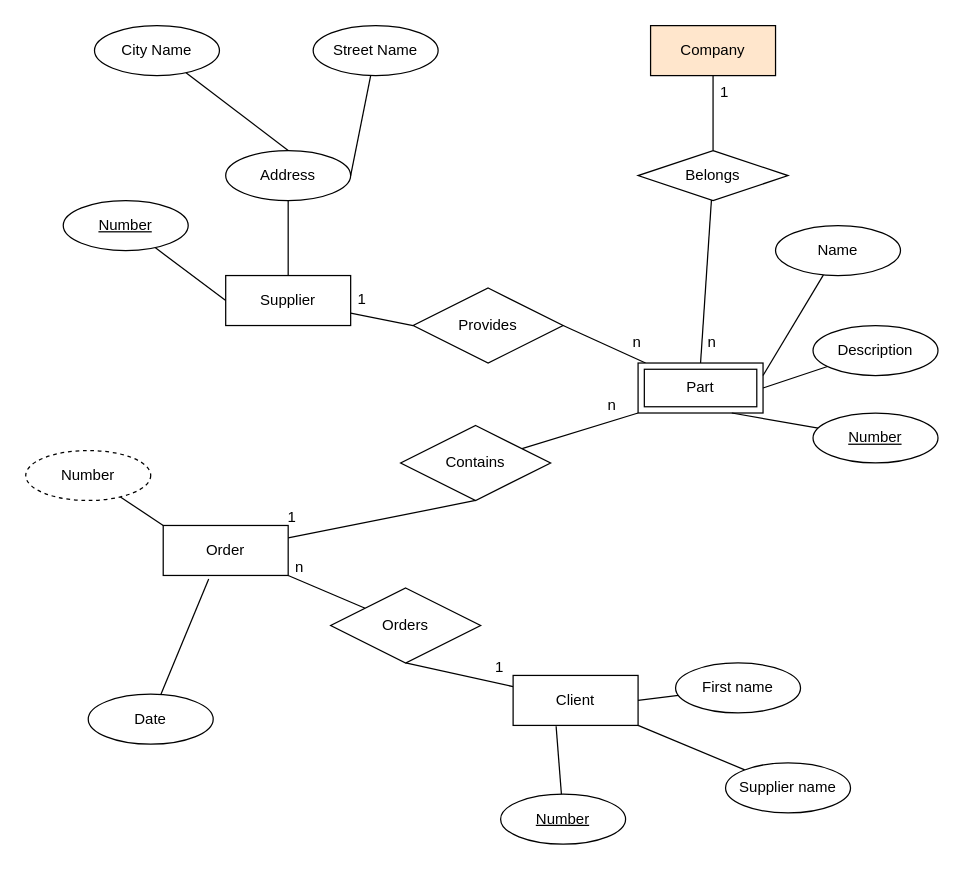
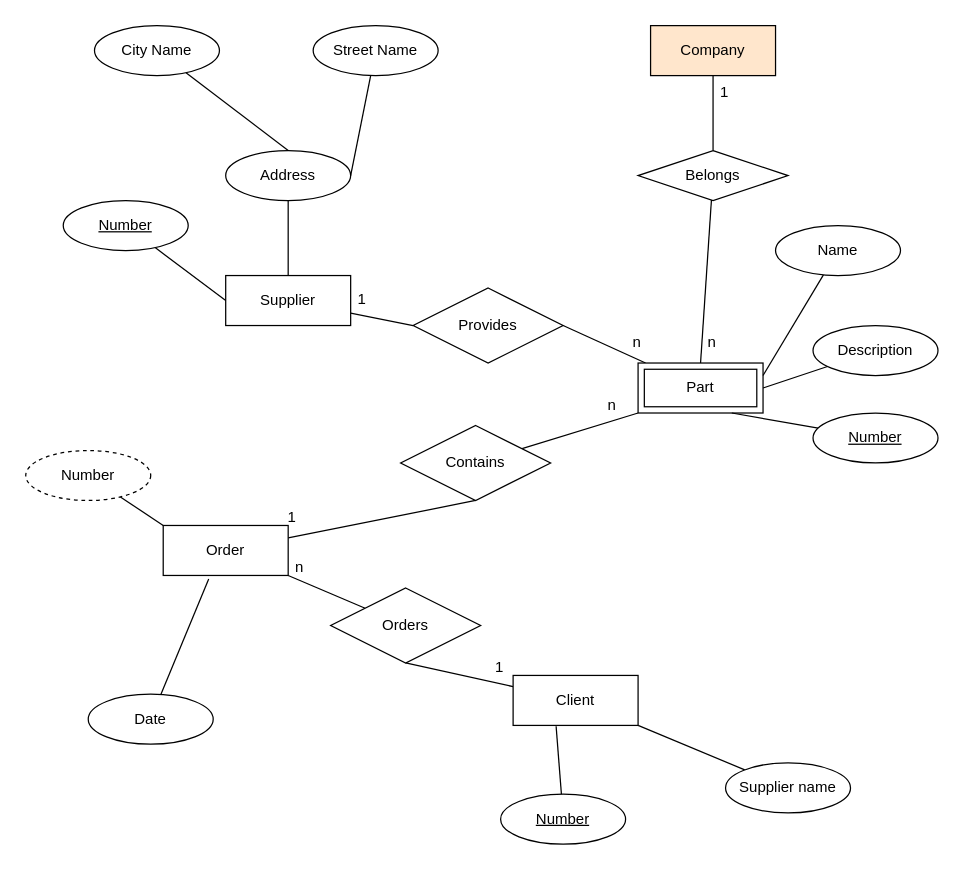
(738, 688) -> none
(658, 698) -> none
